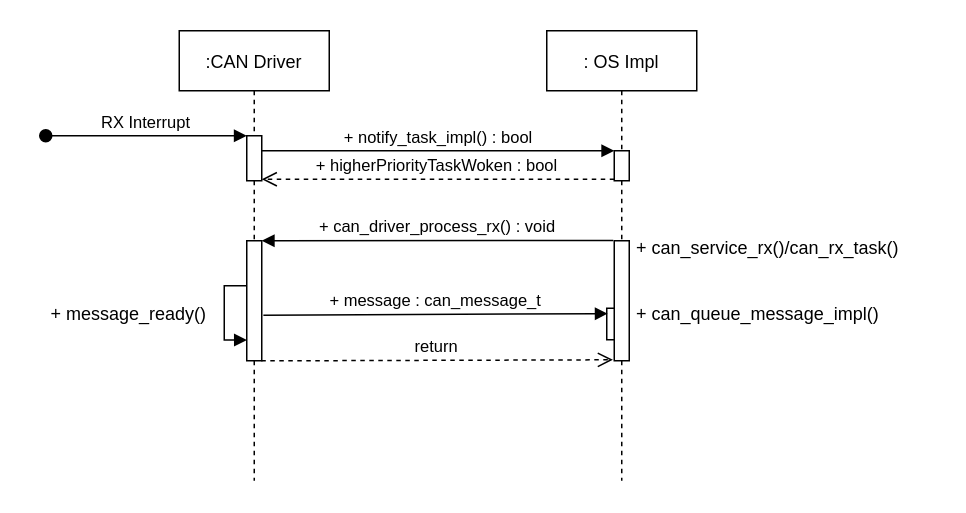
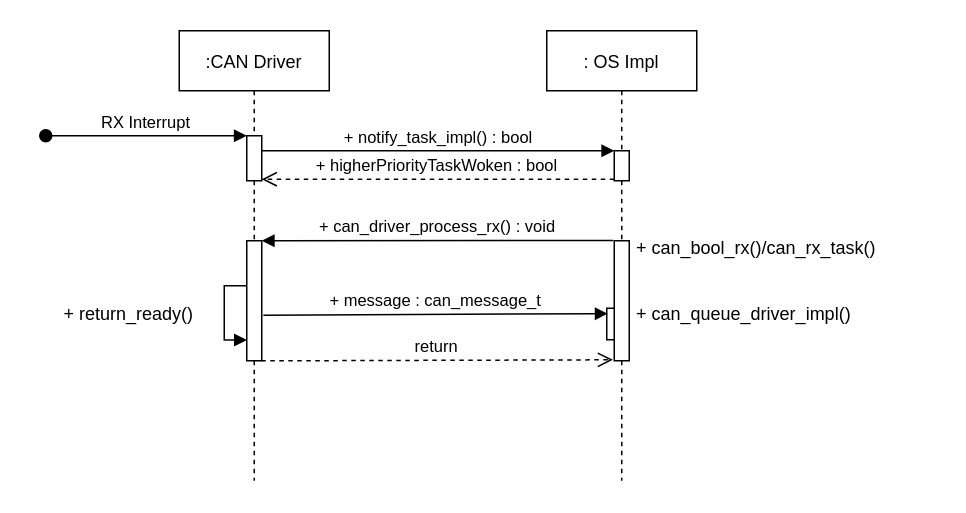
(793, 248) -> (778, 248)
(129, 314) -> (129, 314)
(761, 314) -> (753, 314)
